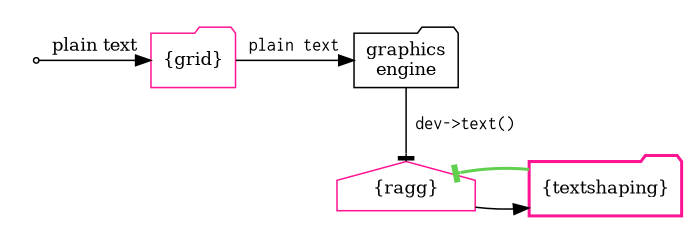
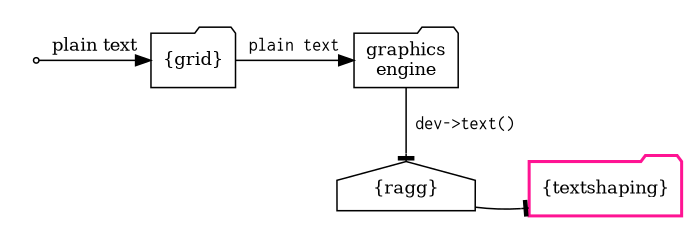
(193, 60) -> (193, 60)
(495, 169) -> none
(406, 189) -> (406, 189)
(498, 209) -> (498, 209)
